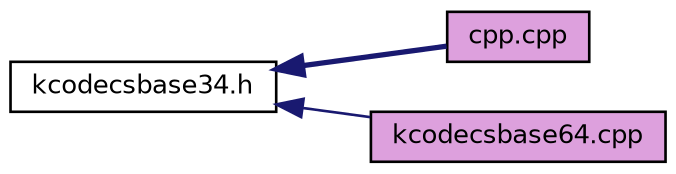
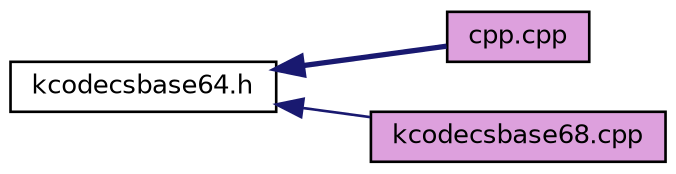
(143, 87) -> (143, 87)
(518, 137) -> (518, 137)
